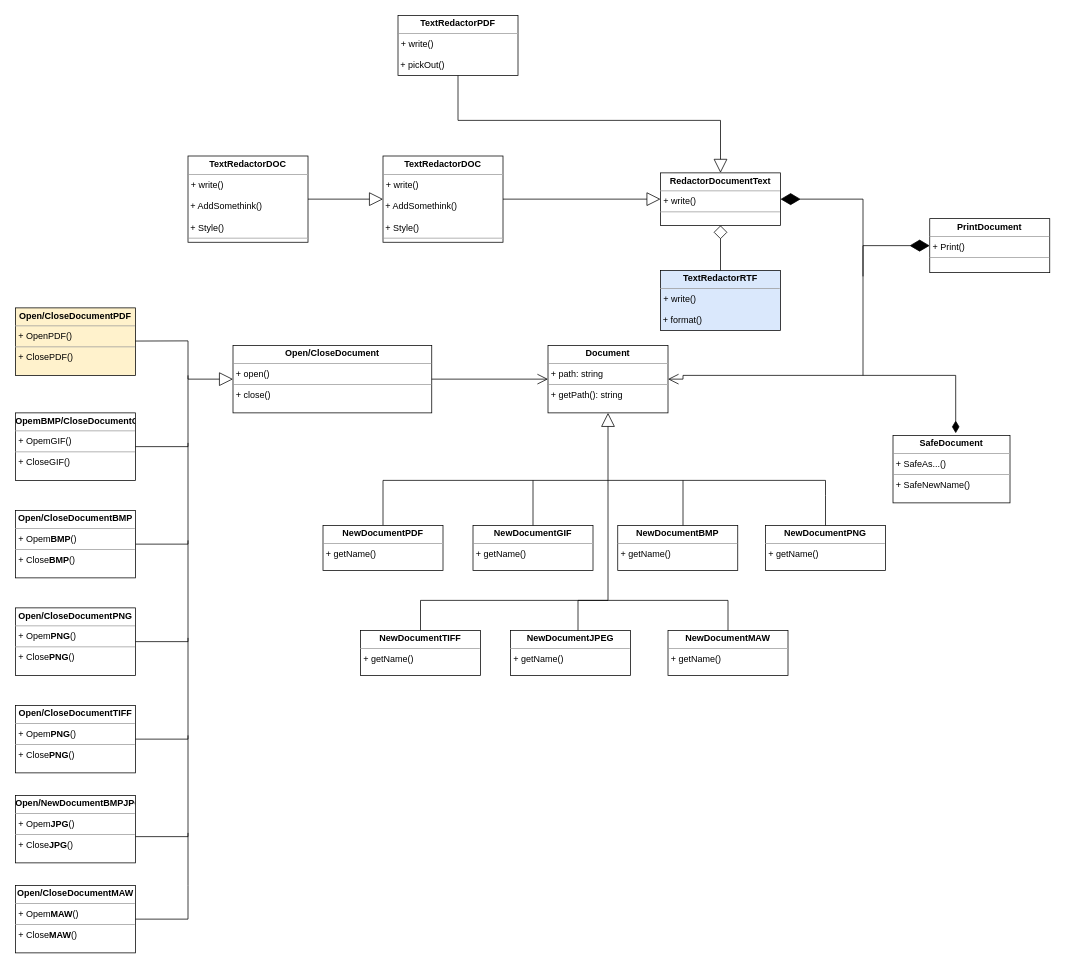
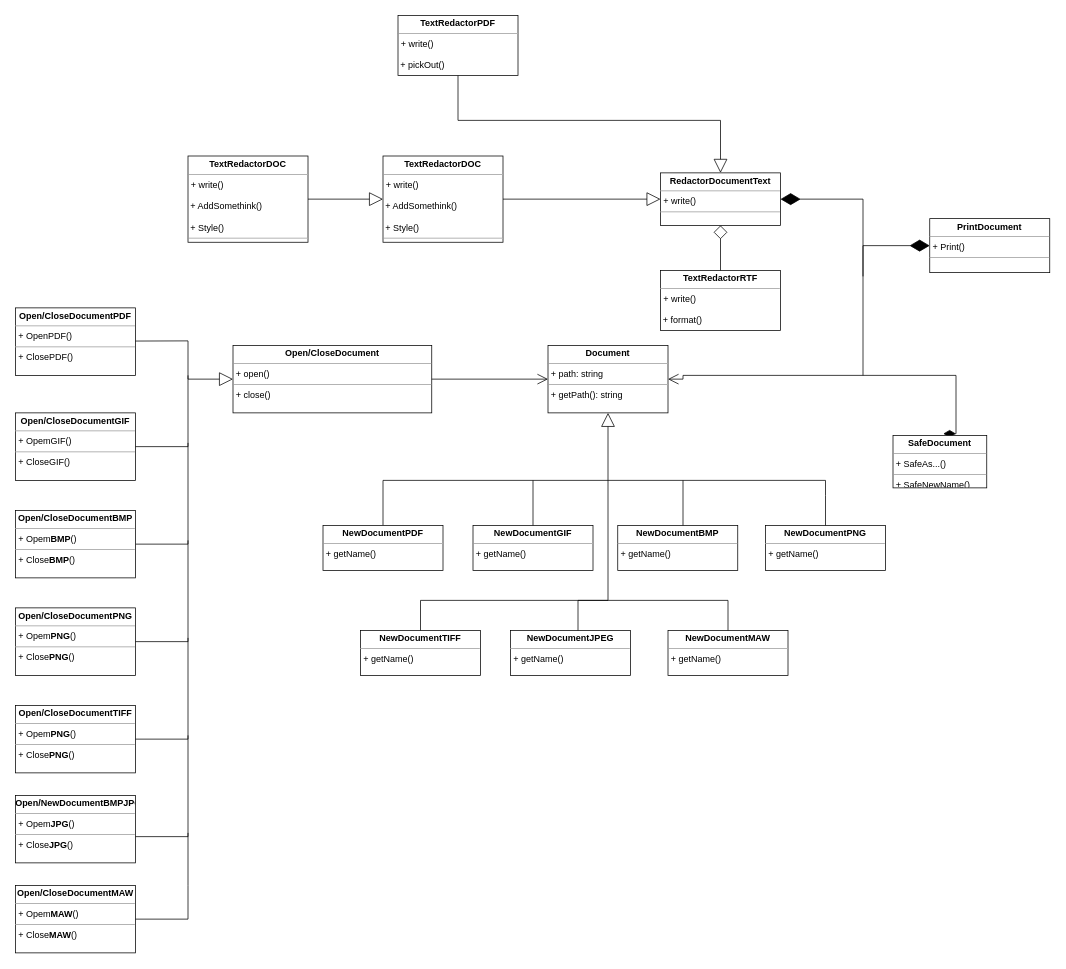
(720, 300) -> (720, 300)
(75, 342) -> (75, 342)
(75, 429) -> (67, 429)
(951, 469) -> (940, 462)
